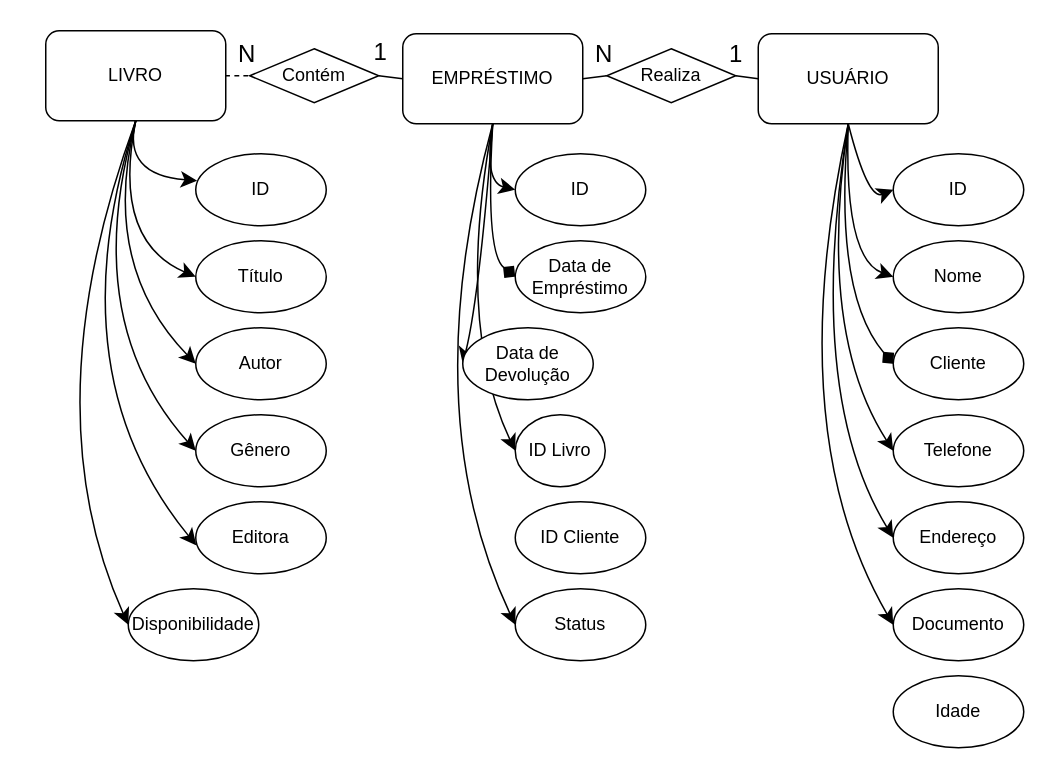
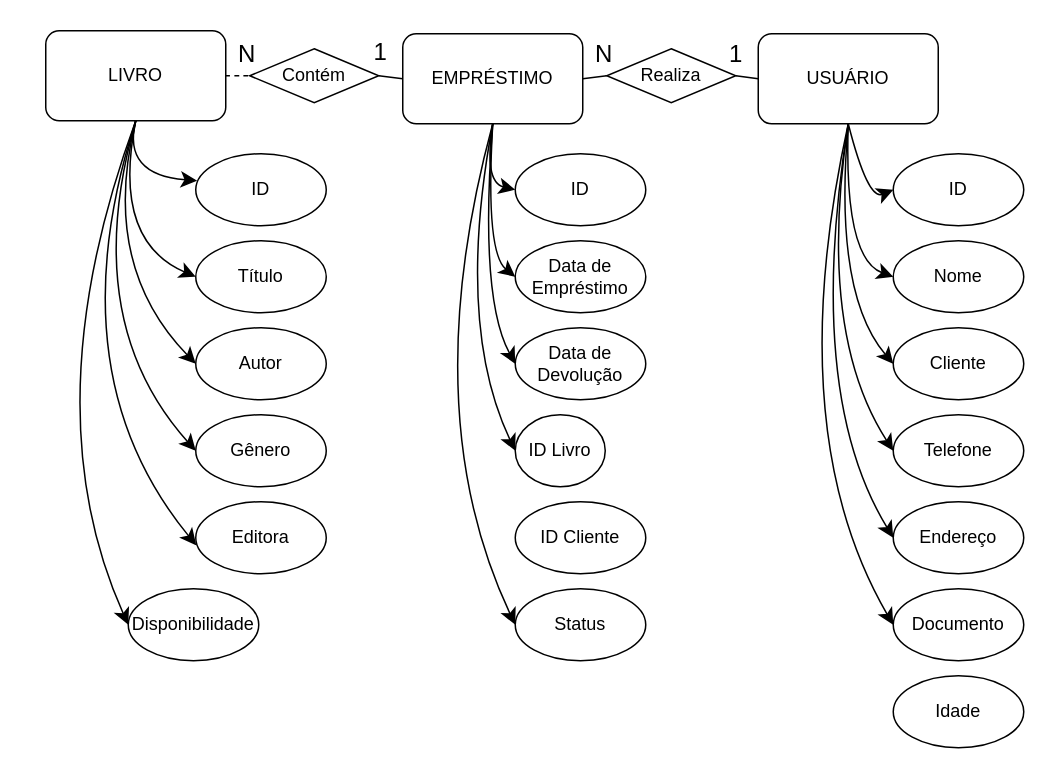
(493, 236) -> (494, 237)
(883, 352) -> (884, 352)
(528, 364) -> (581, 364)
